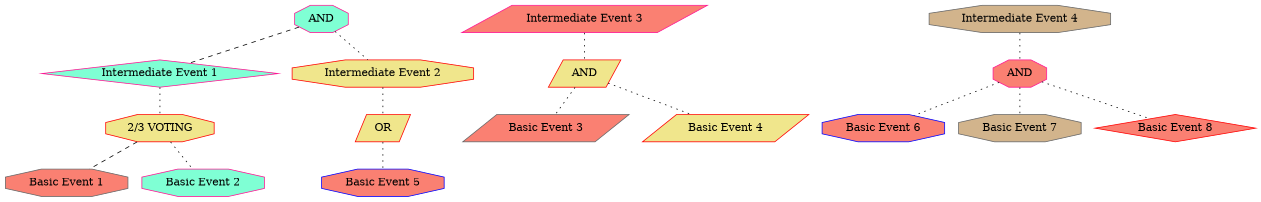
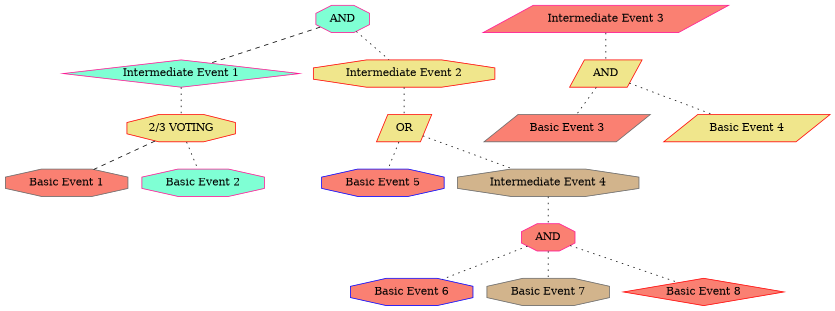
none -> (468, 152)
